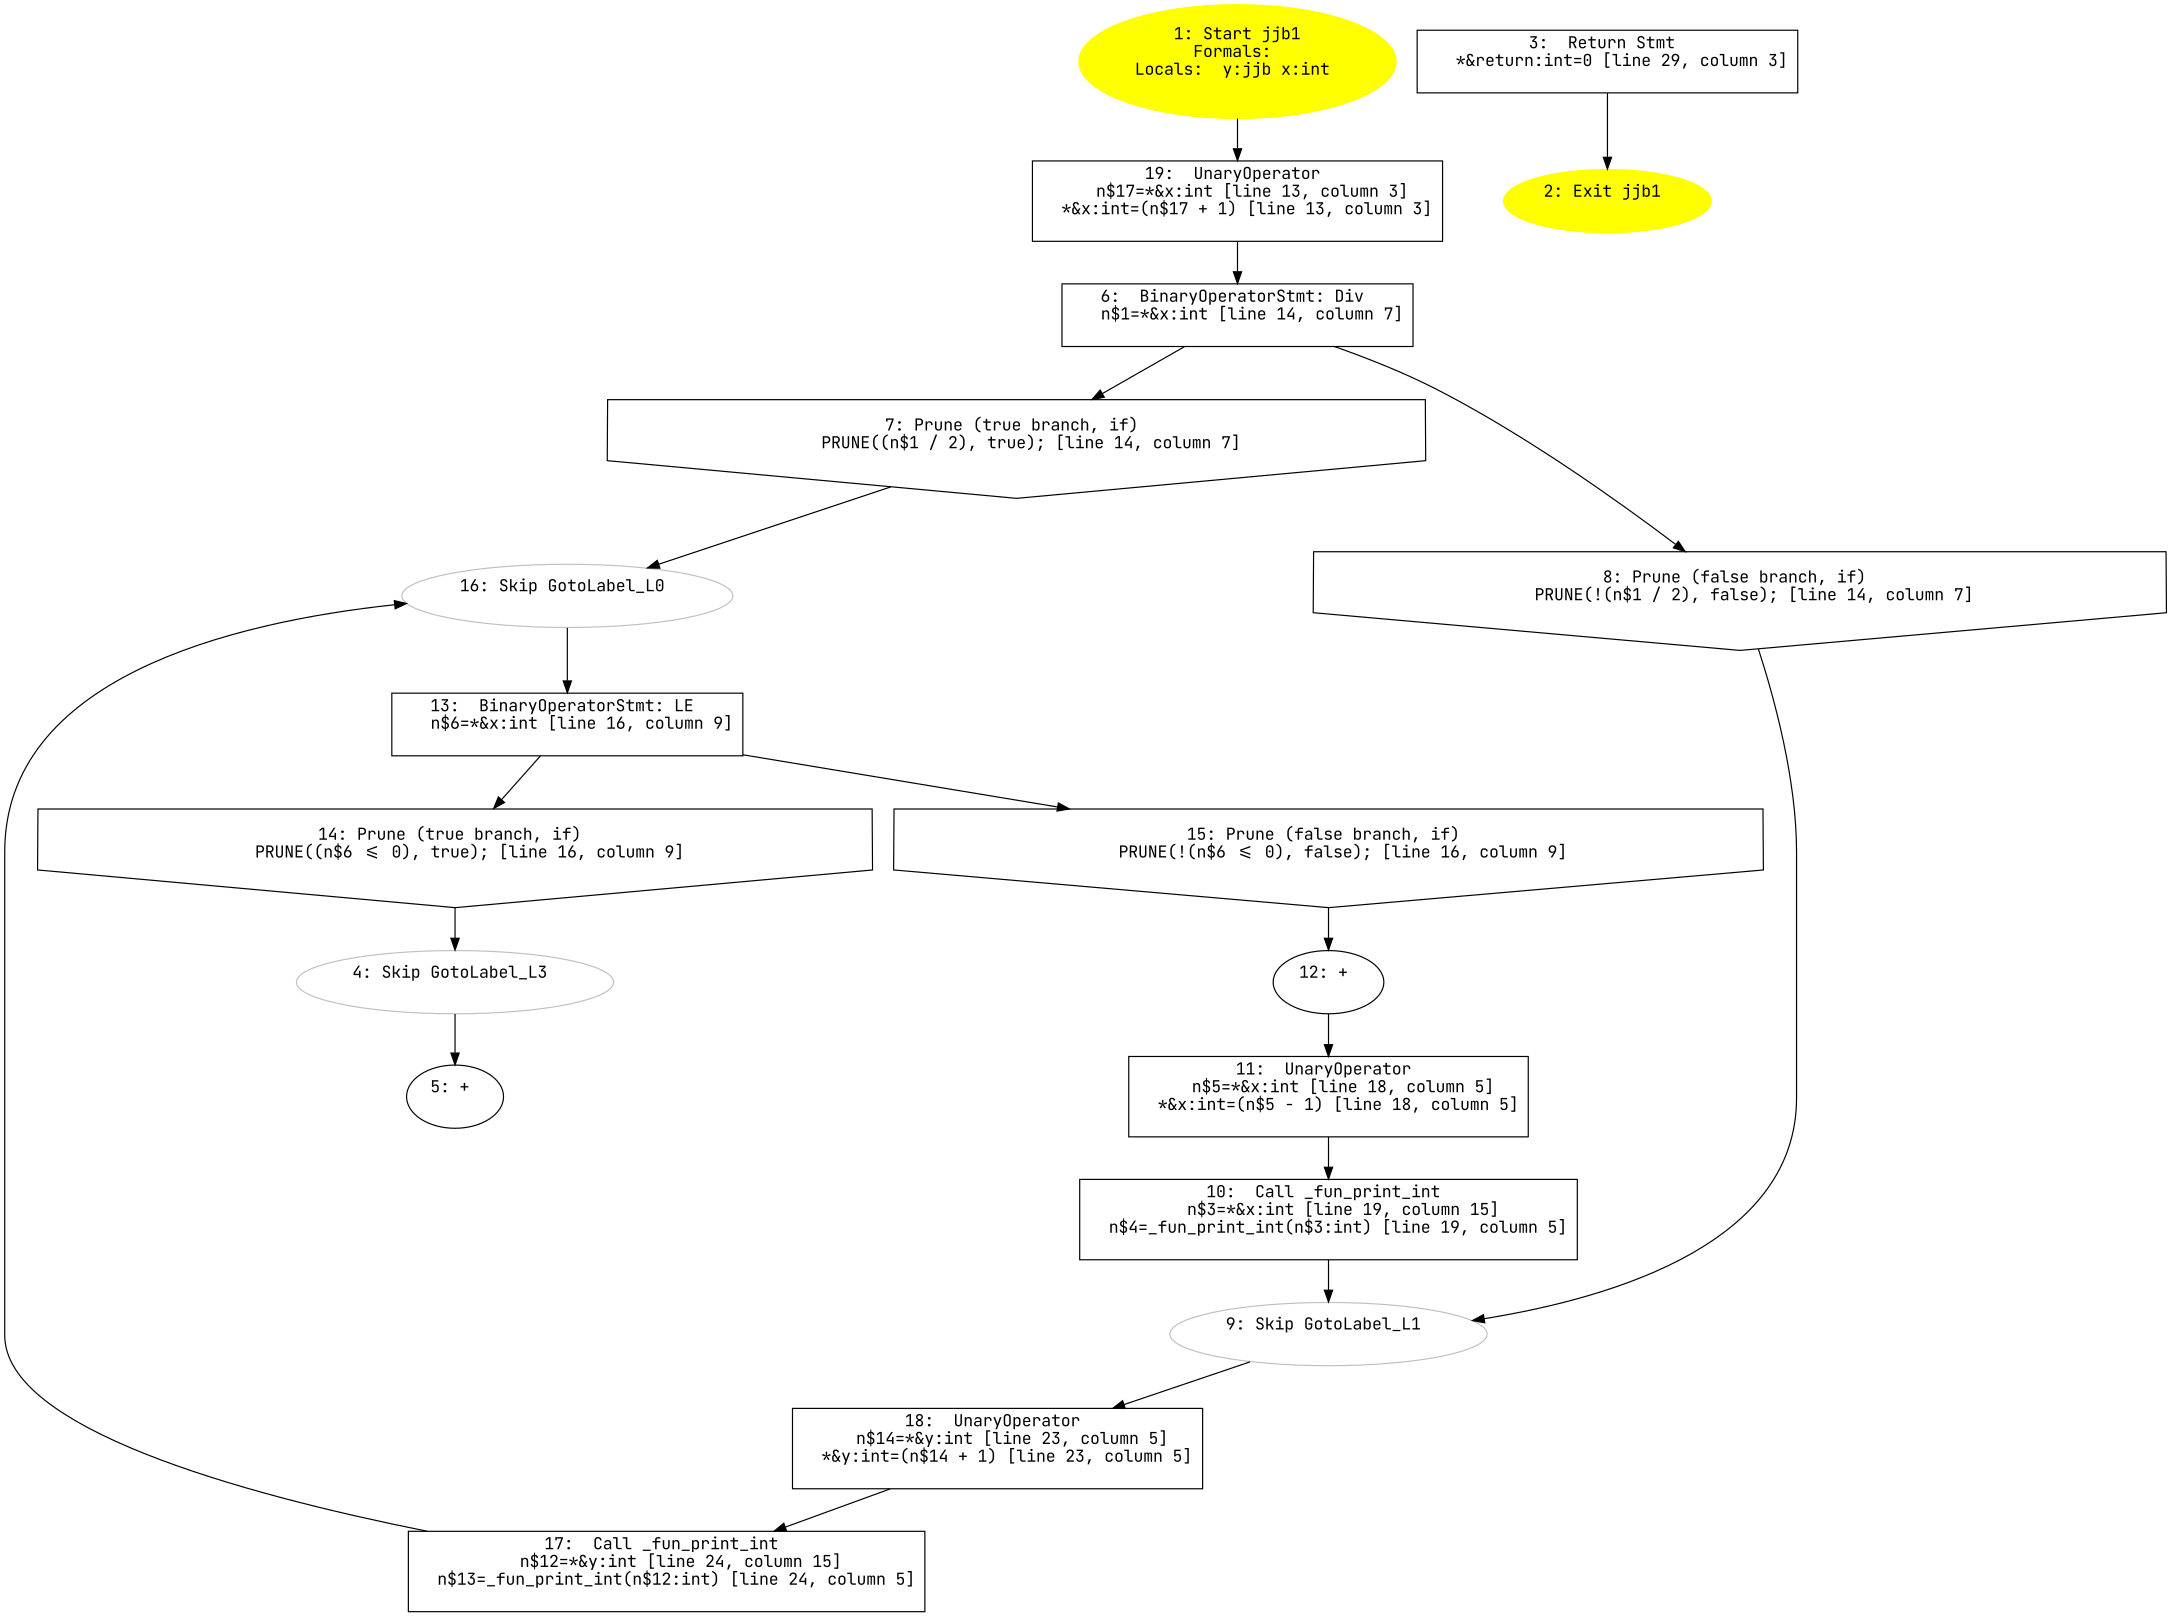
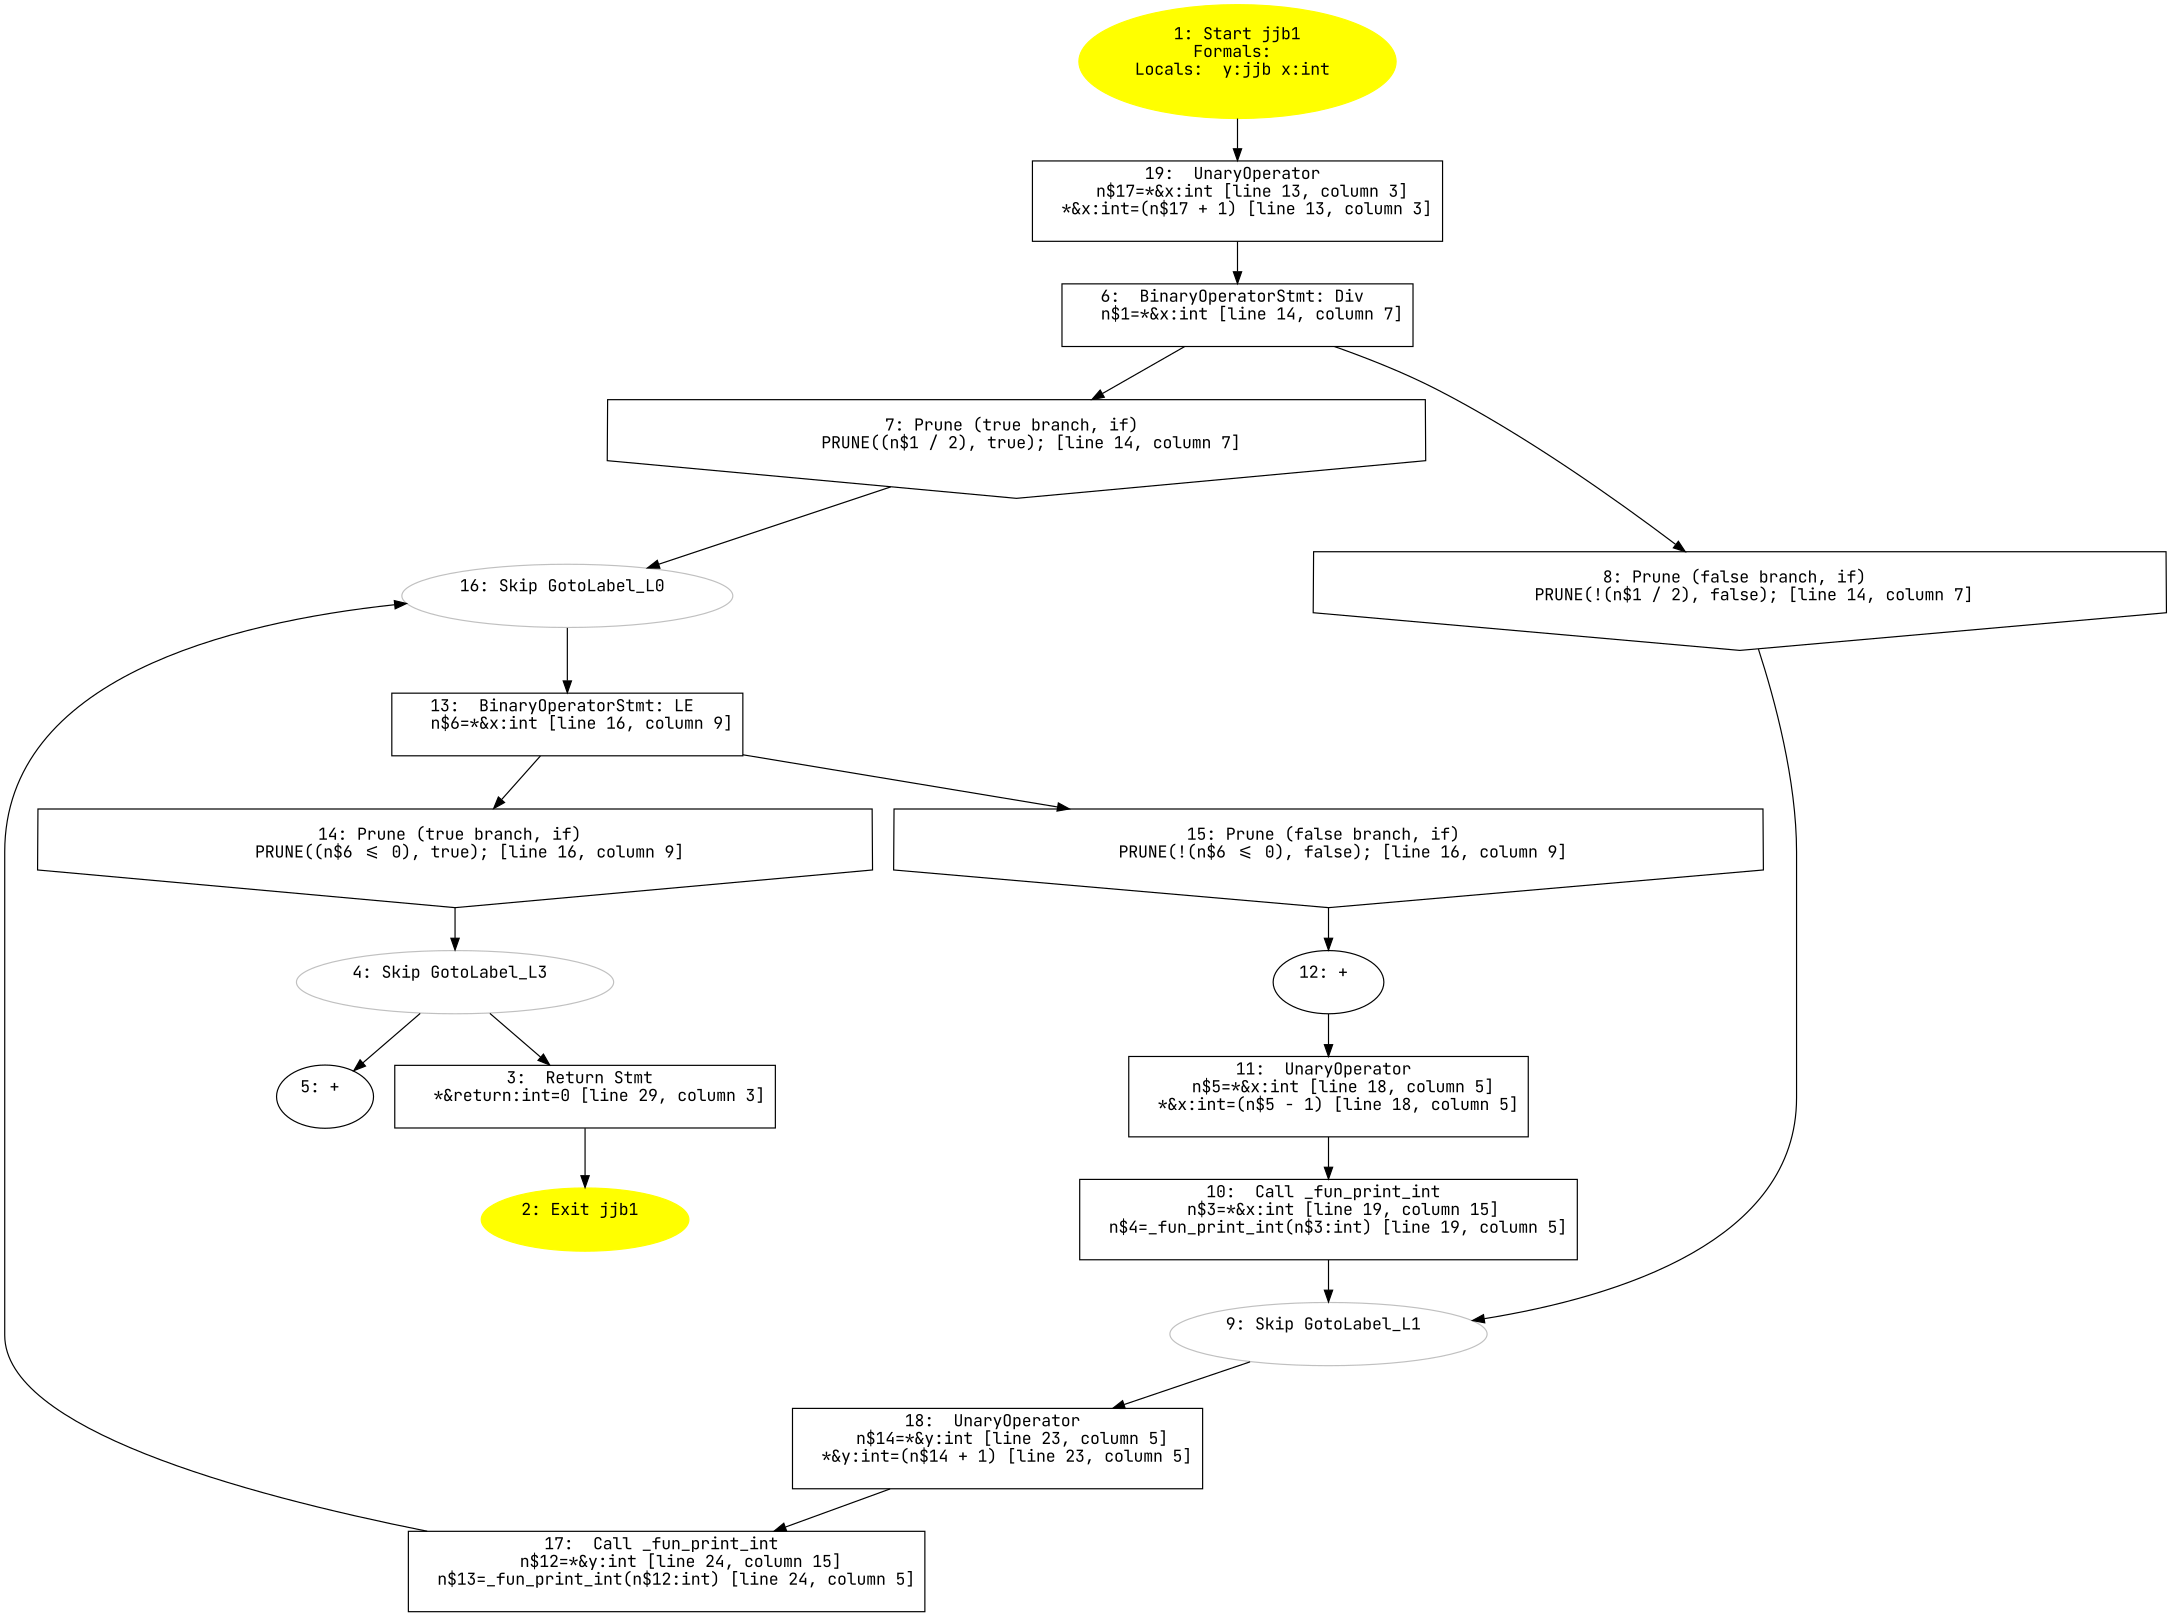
none -> (515, 1035)
